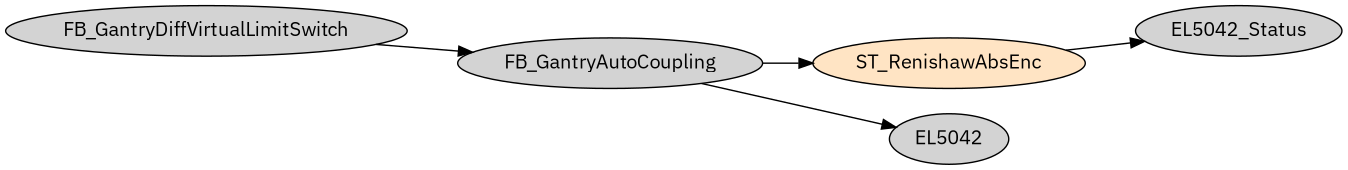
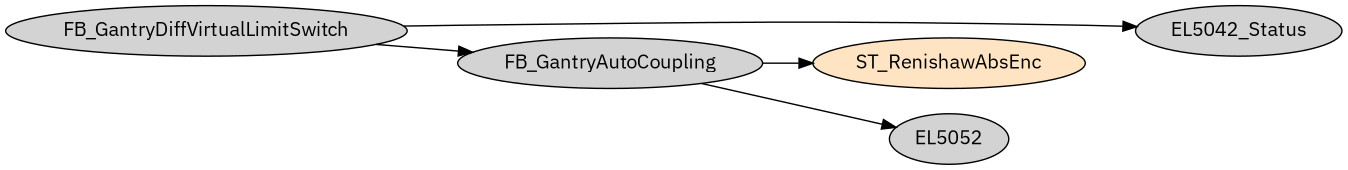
(1098, 47) -> (763, 22)
(949, 139) -> (949, 139)
